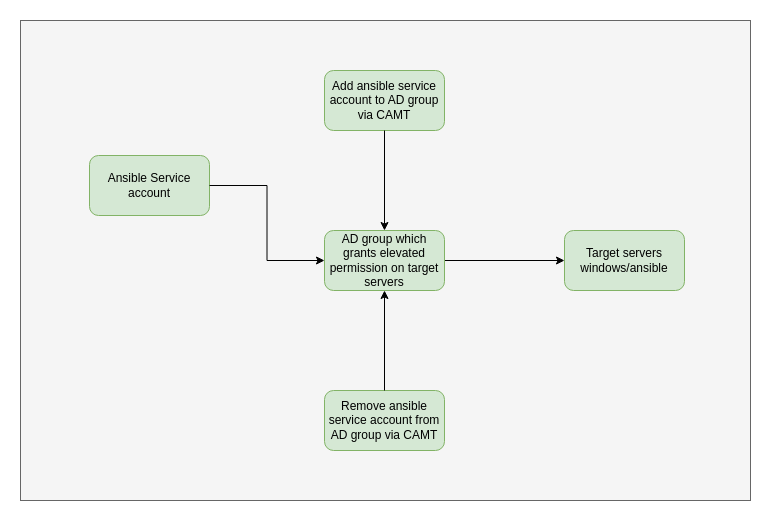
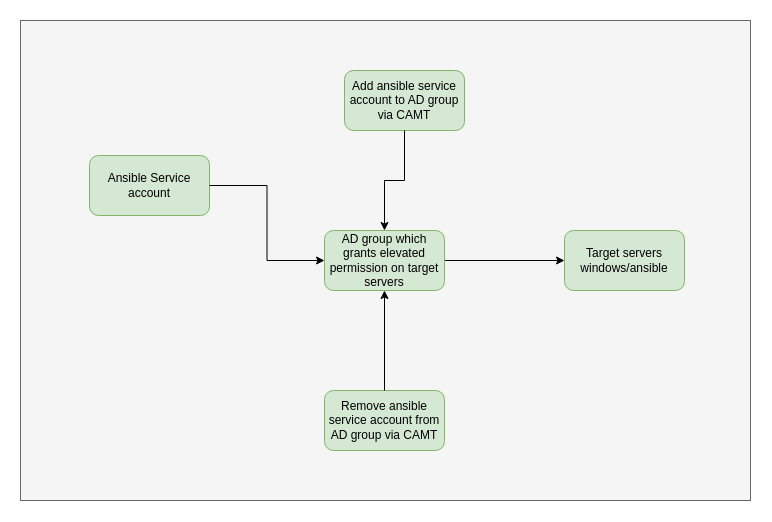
(385, 101) -> (405, 101)
